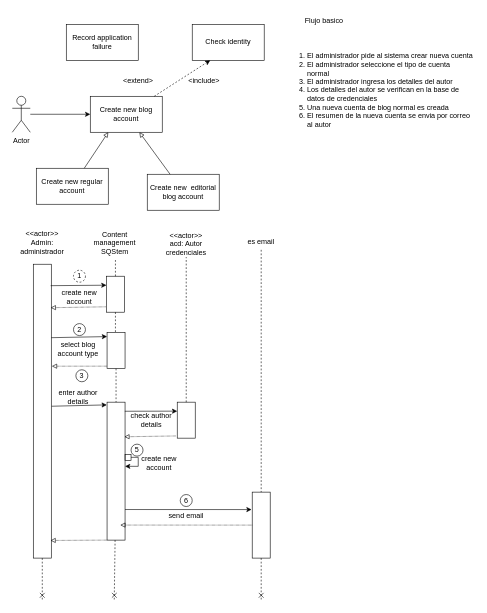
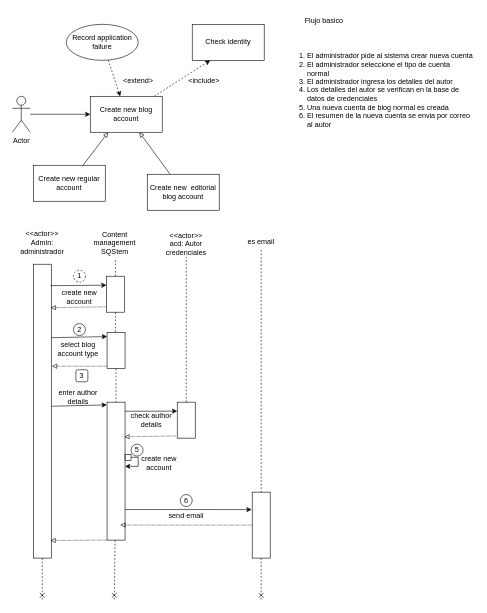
(102, 42) -> (102, 42)
none -> (110, 65)
(72, 186) -> (69, 183)
(82, 376) -> (82, 376)
